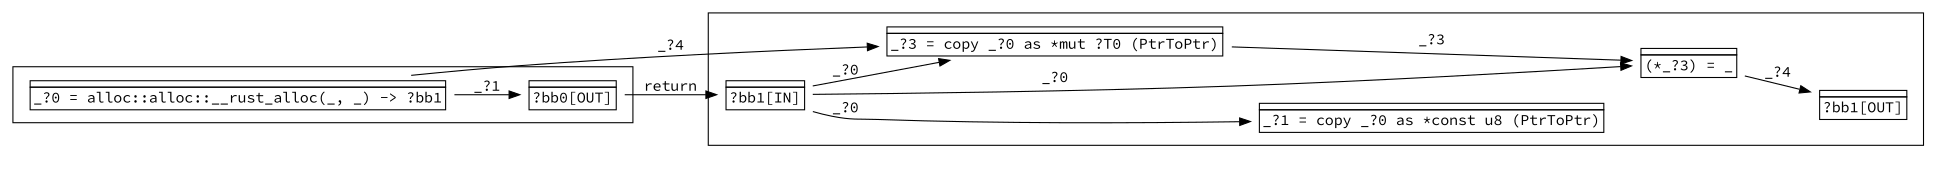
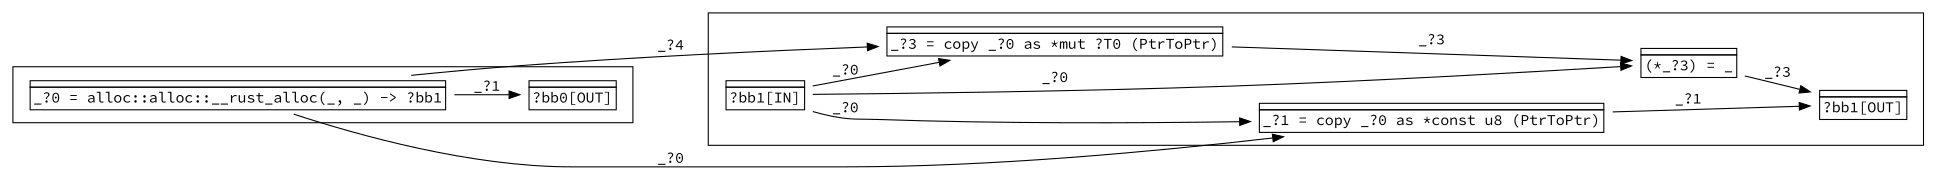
(1778, 73) -> (1778, 73)
(665, 95) -> none
none -> (1706, 109)
none -> (781, 167)
